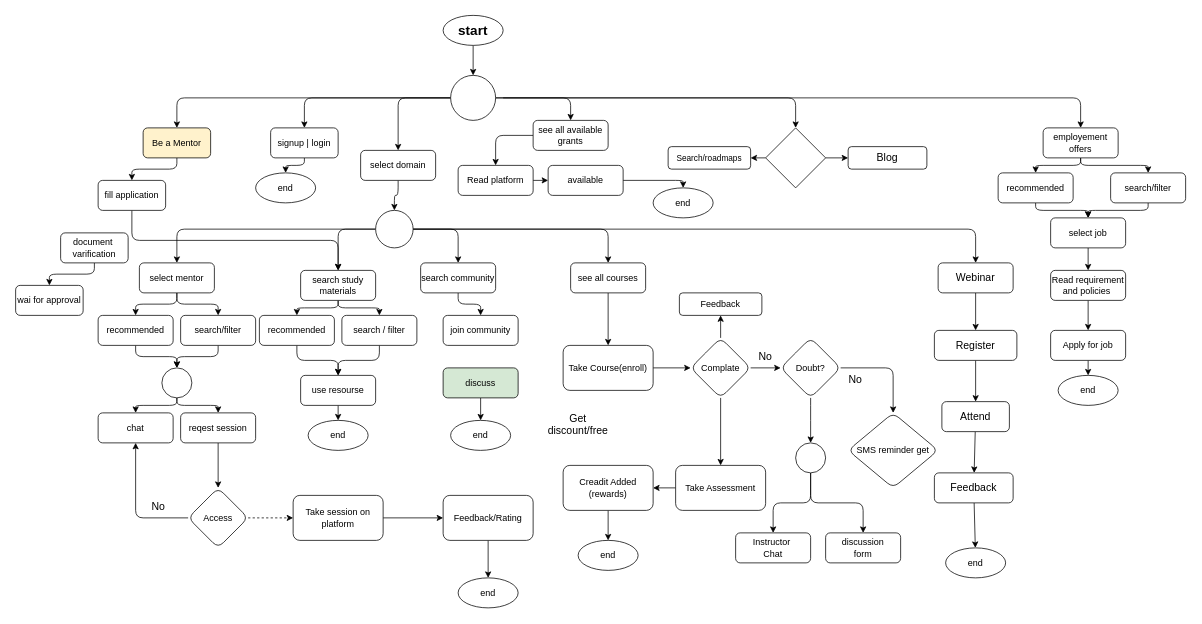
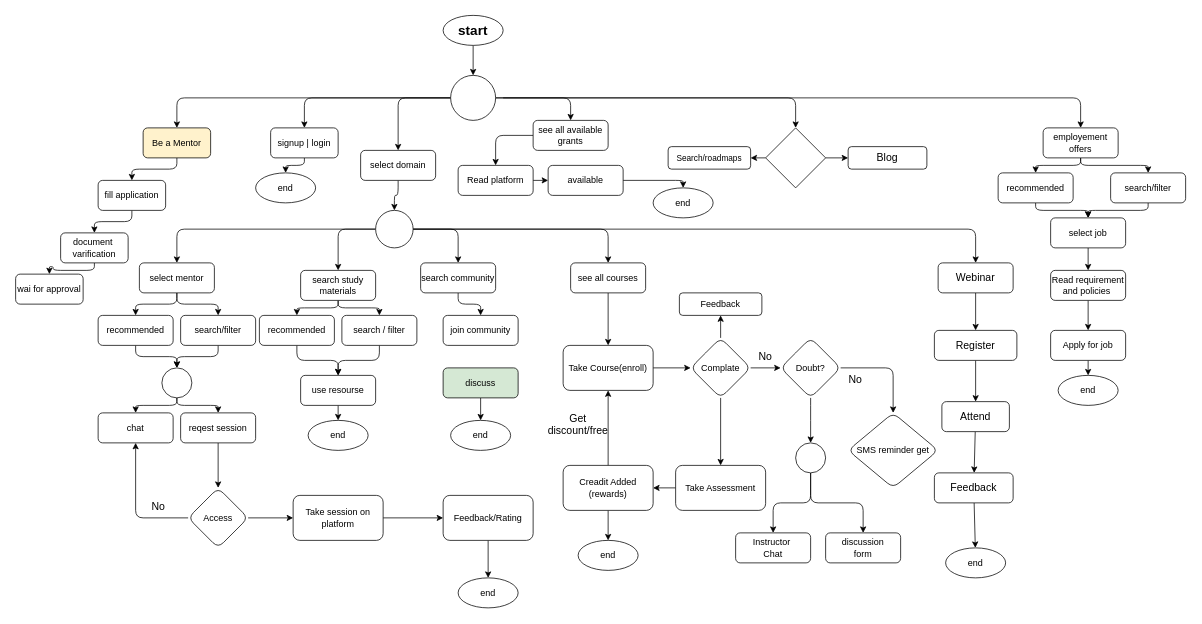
(223, 240) -> (111, 222)
(49, 300) -> (49, 289)
none -> (608, 397)
(268, 518) -> (268, 518)
